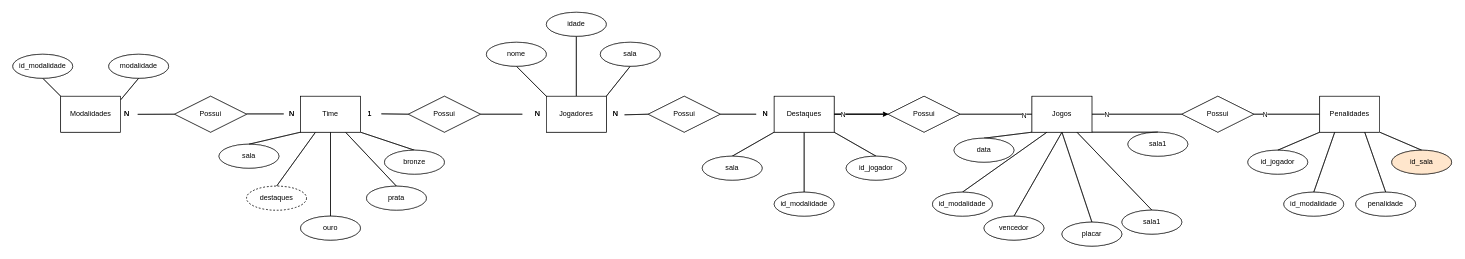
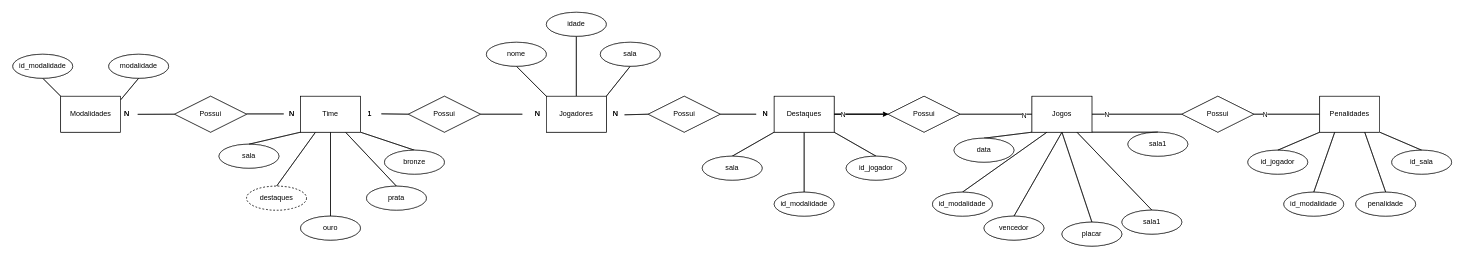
(1422, 162) -> (1422, 162)
